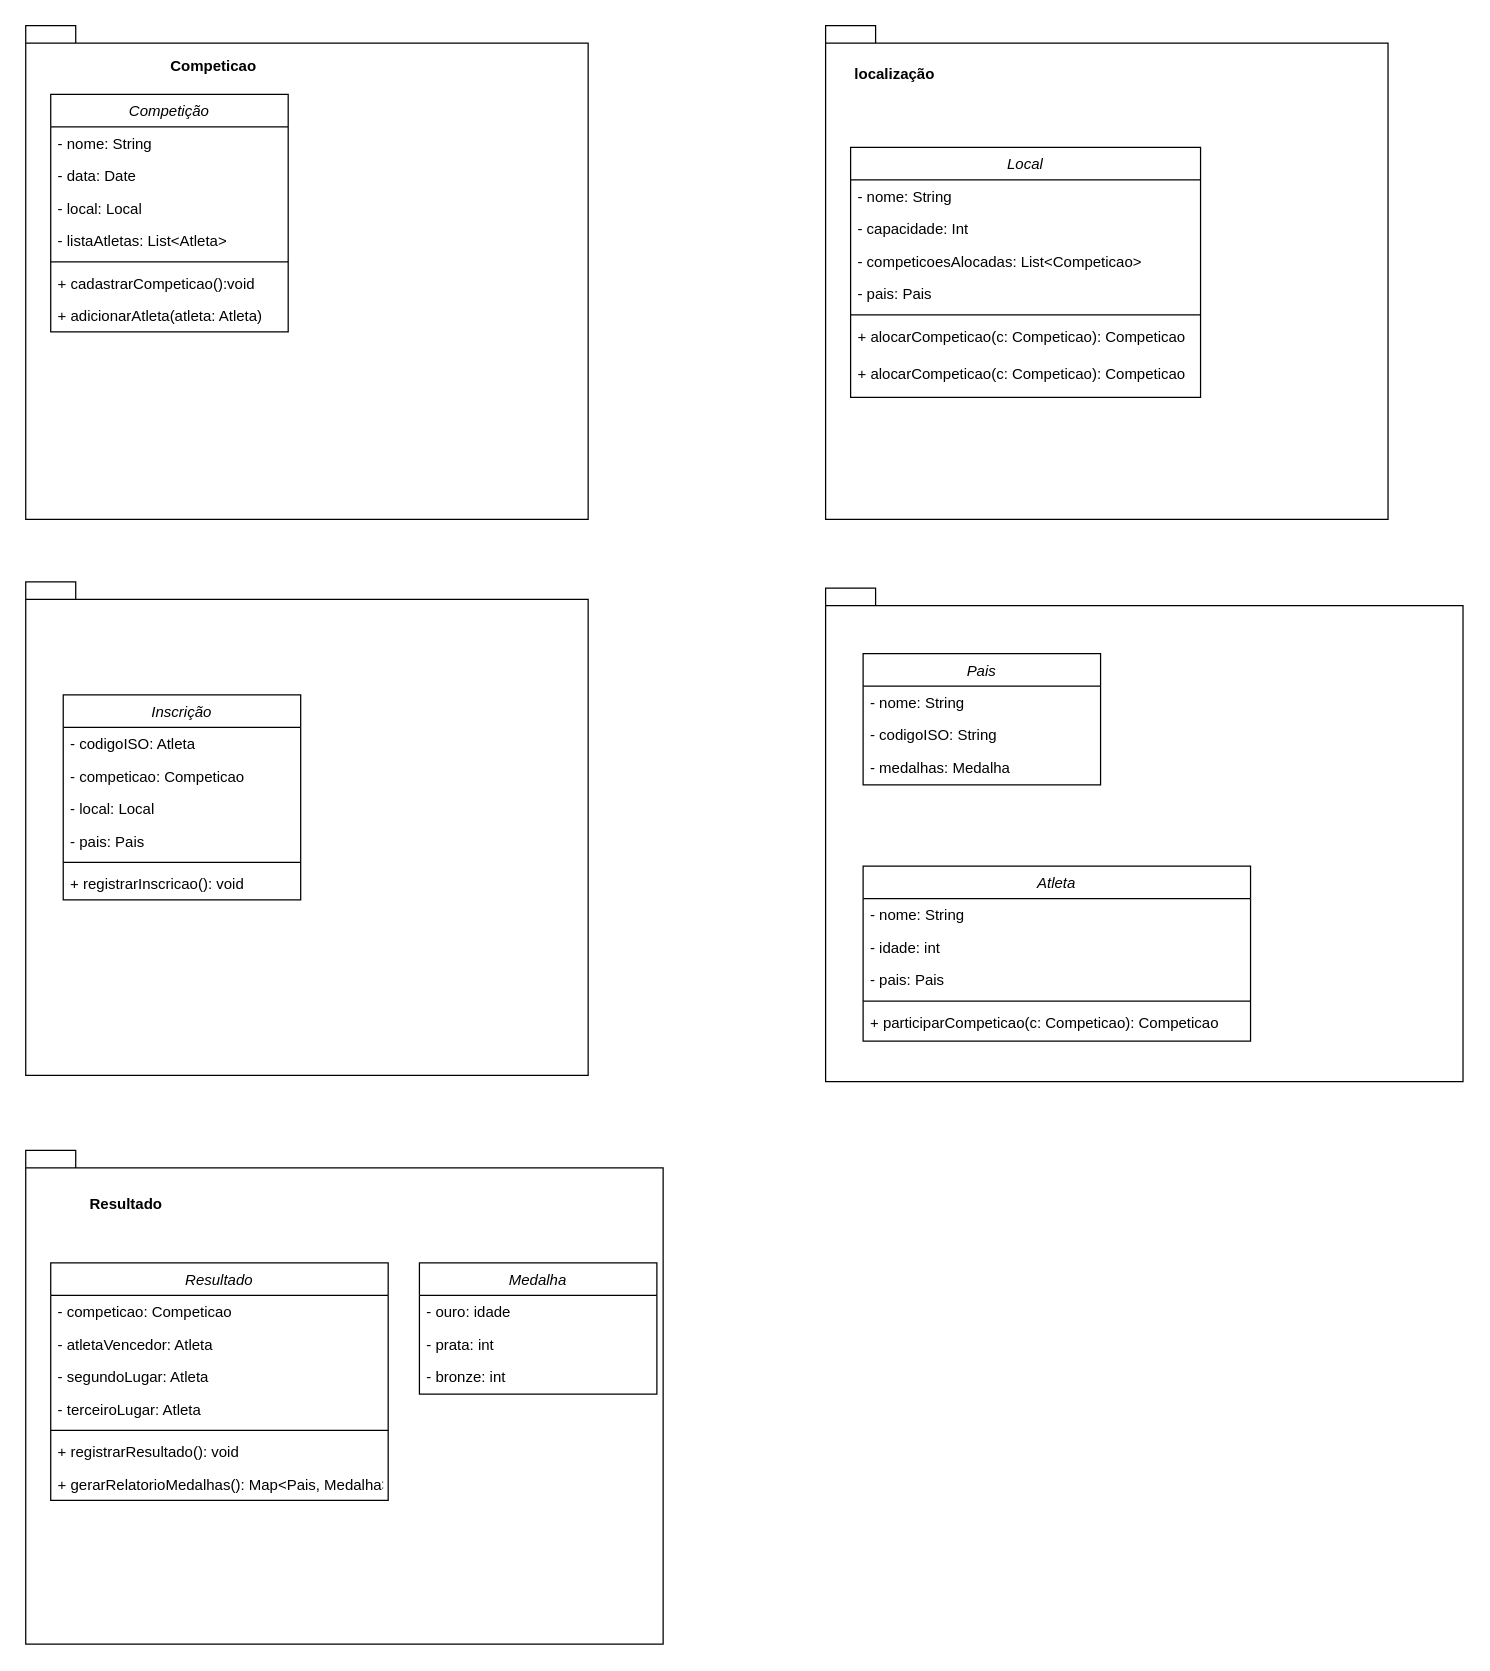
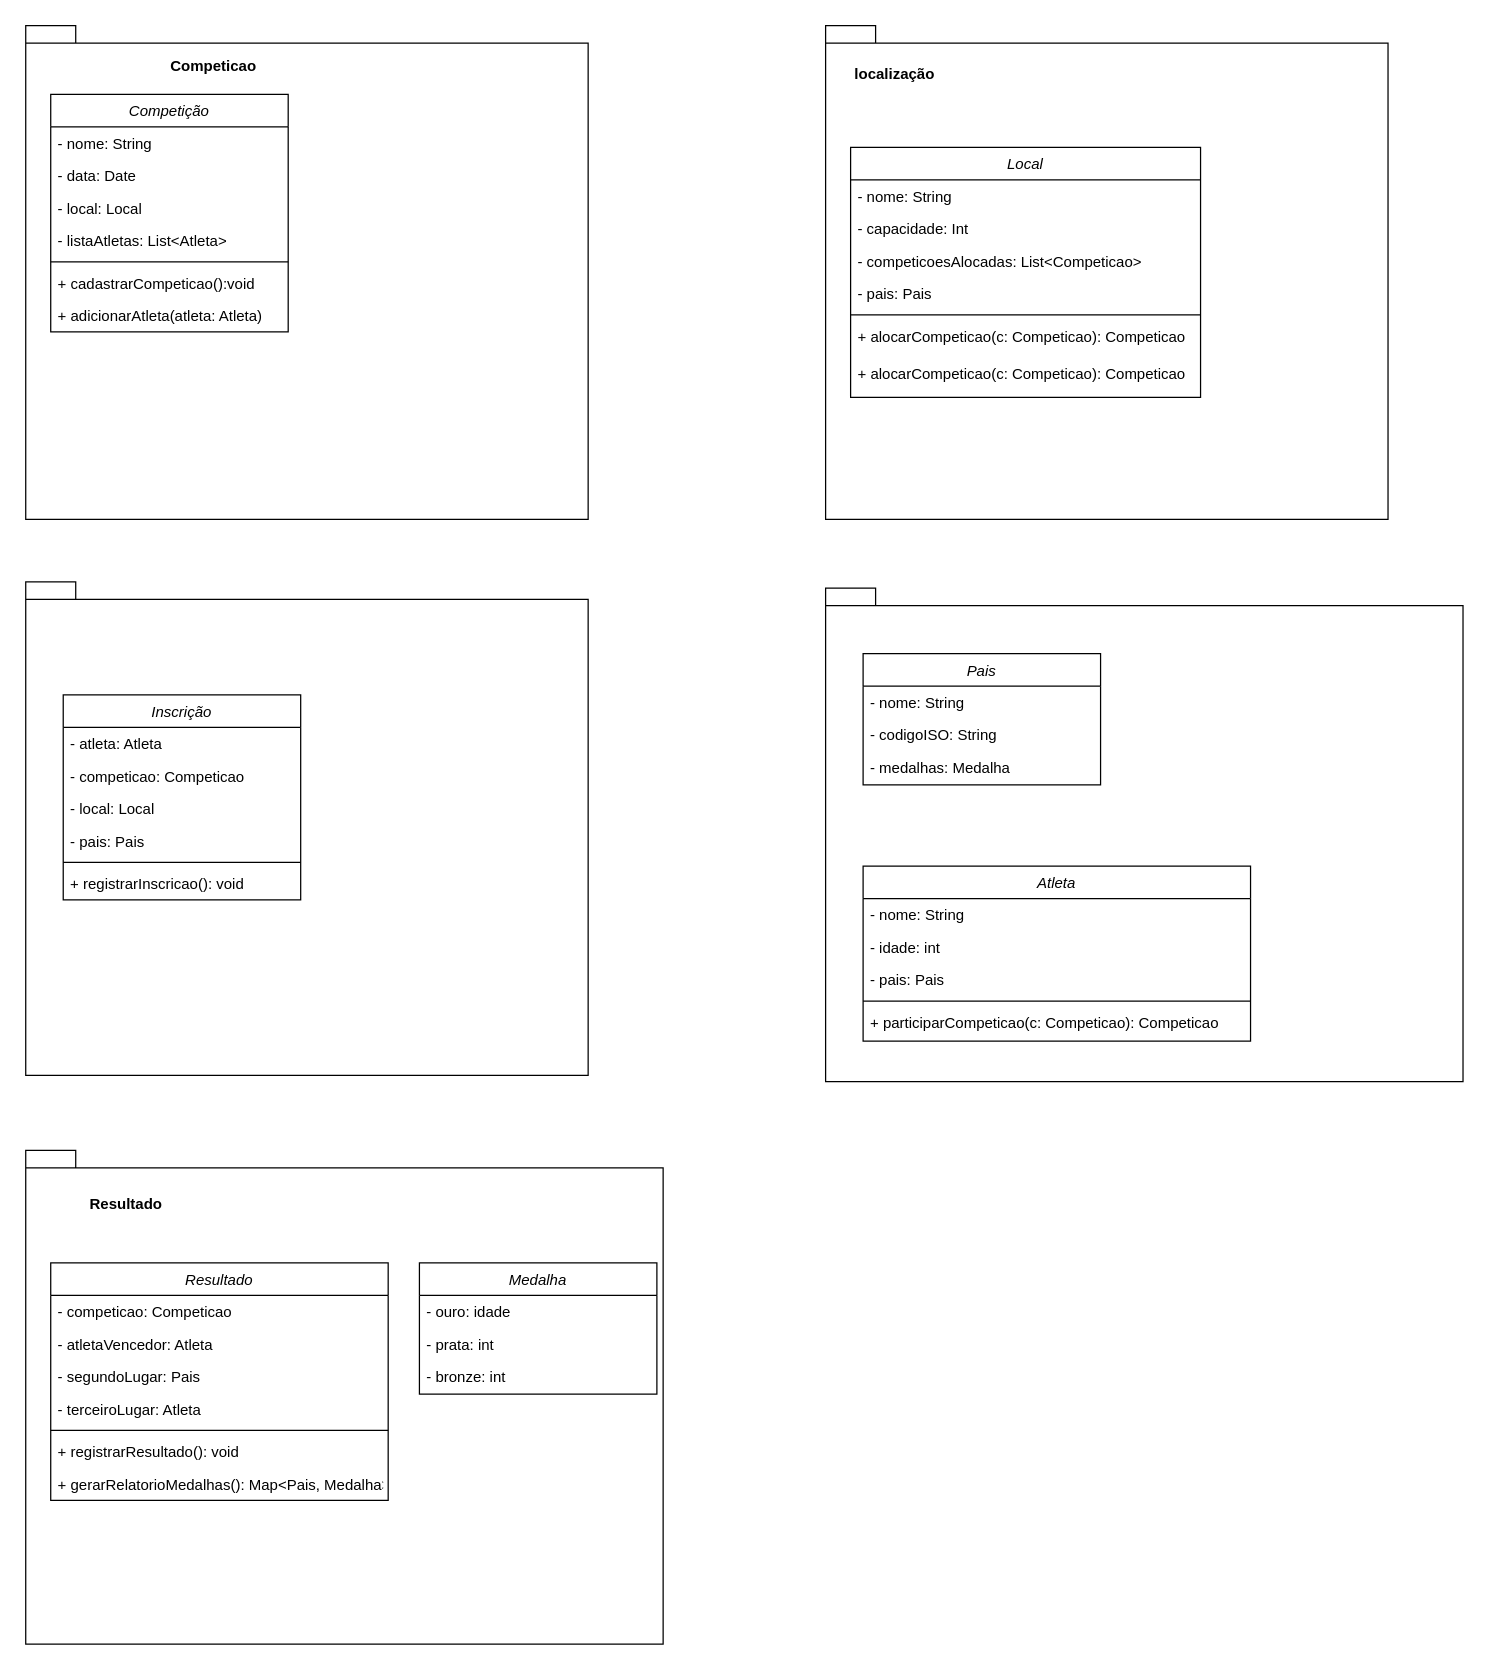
(140, 744) -> (127, 744)
(144, 1378) -> (136, 1378)
